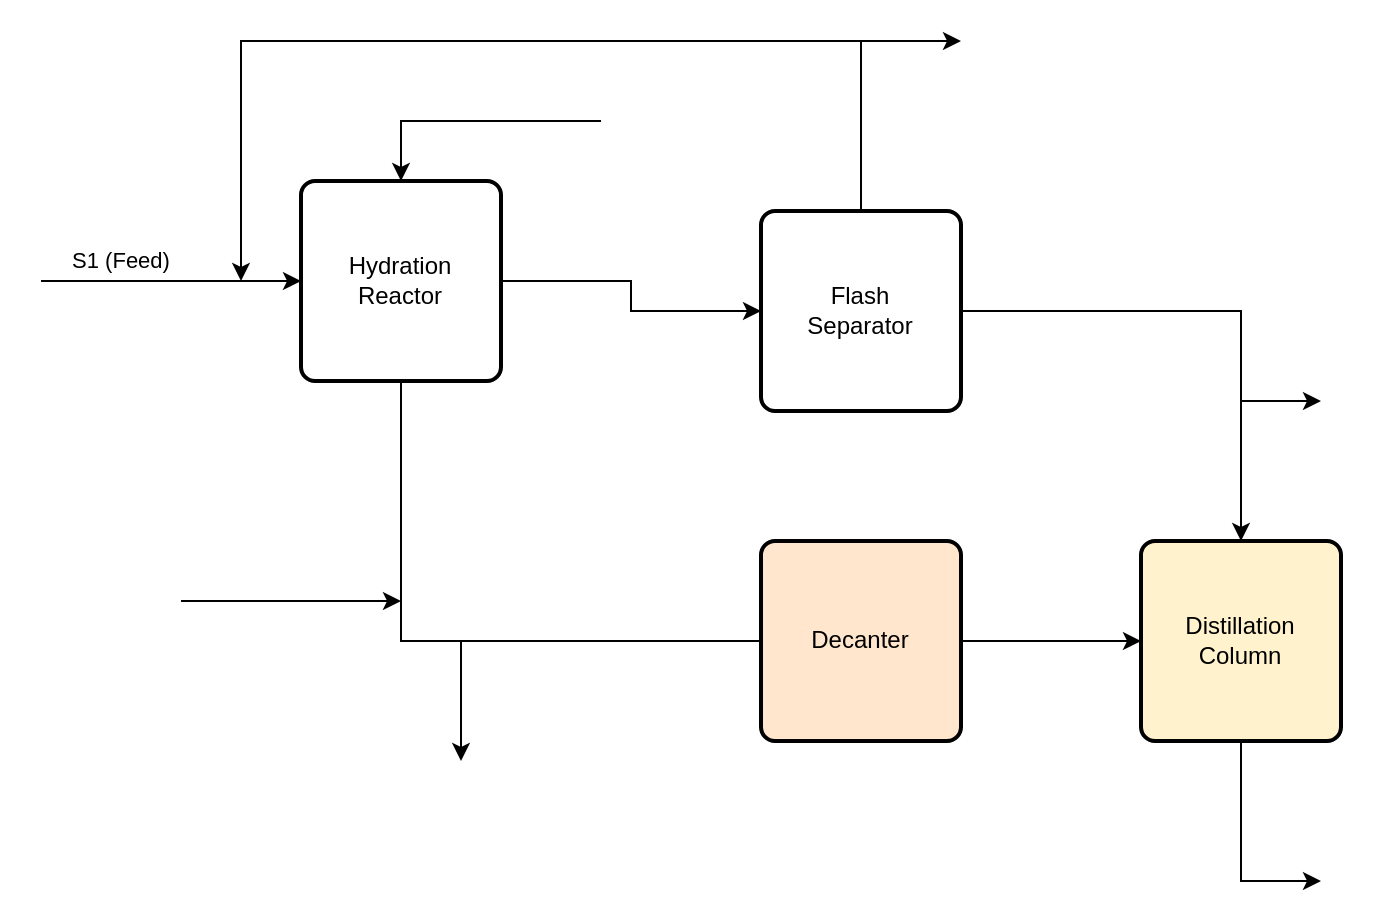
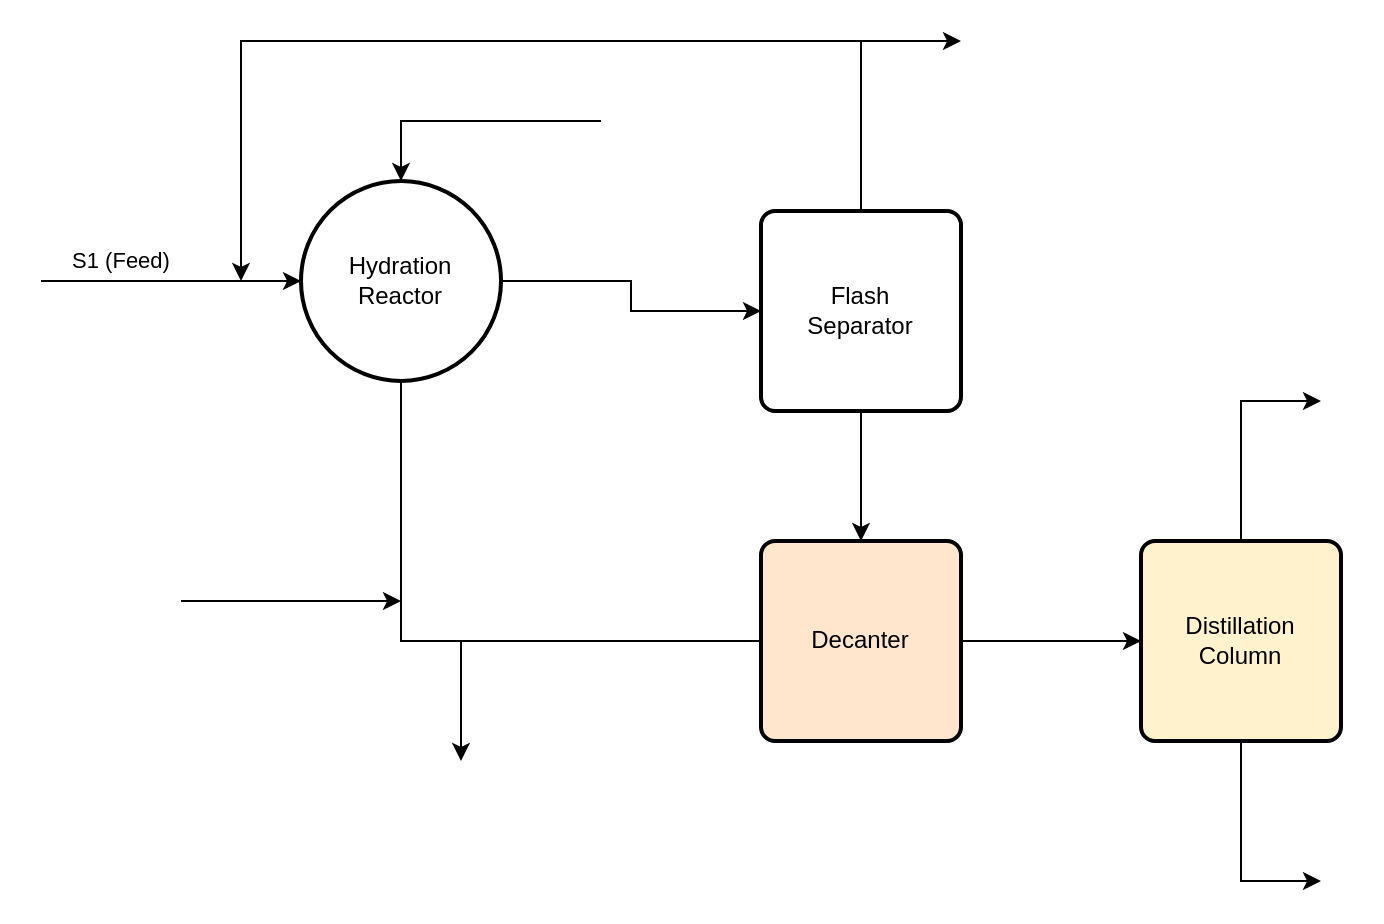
(401, 281) -> (401, 281)
(1144, 311) -> (861, 469)
